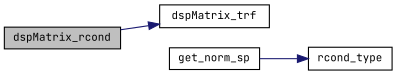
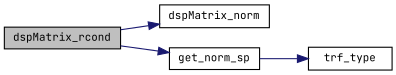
(215, 16) -> (215, 16)
none -> (139, 48)
(350, 59) -> (350, 59)
